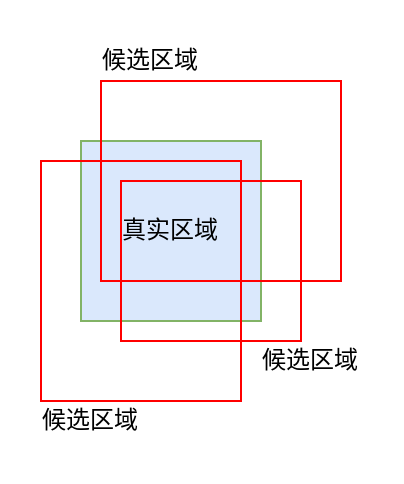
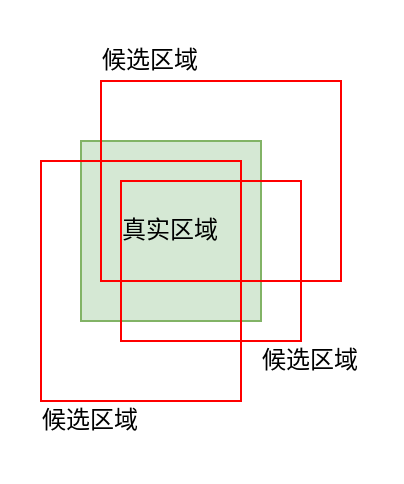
(171, 231) -> (171, 231)
